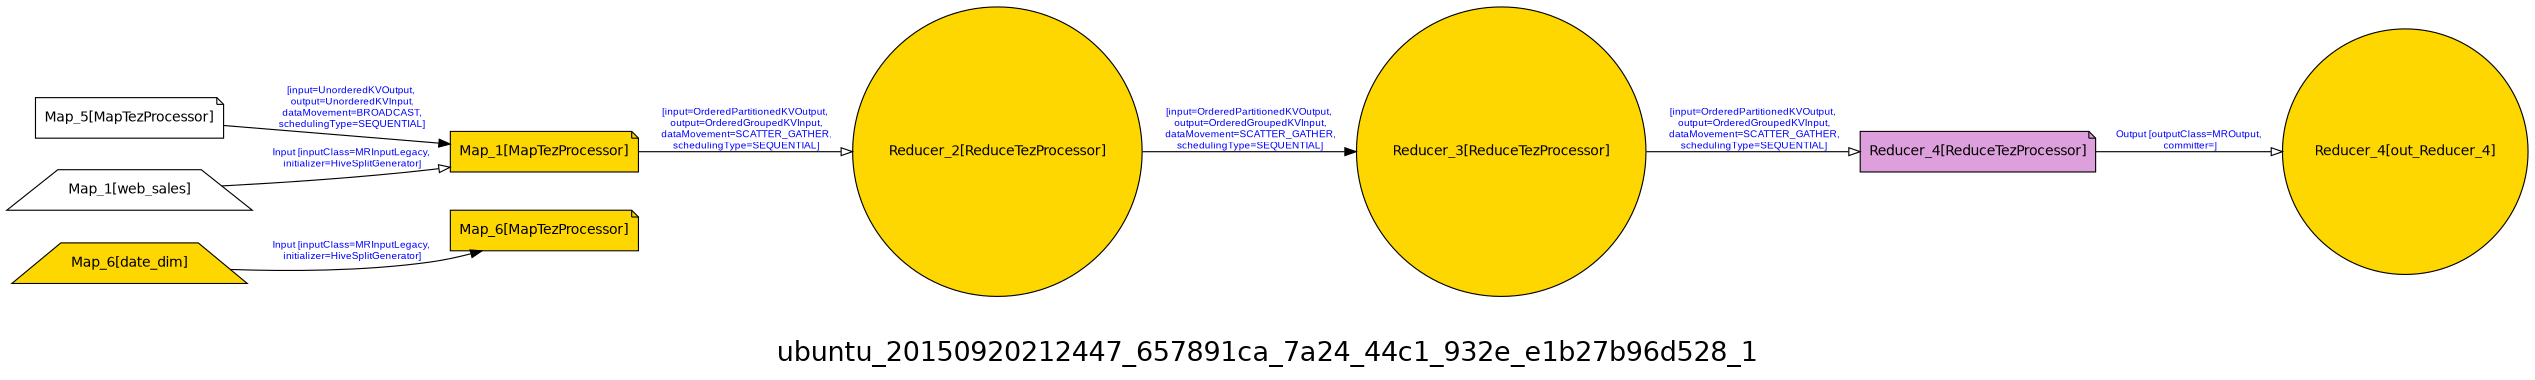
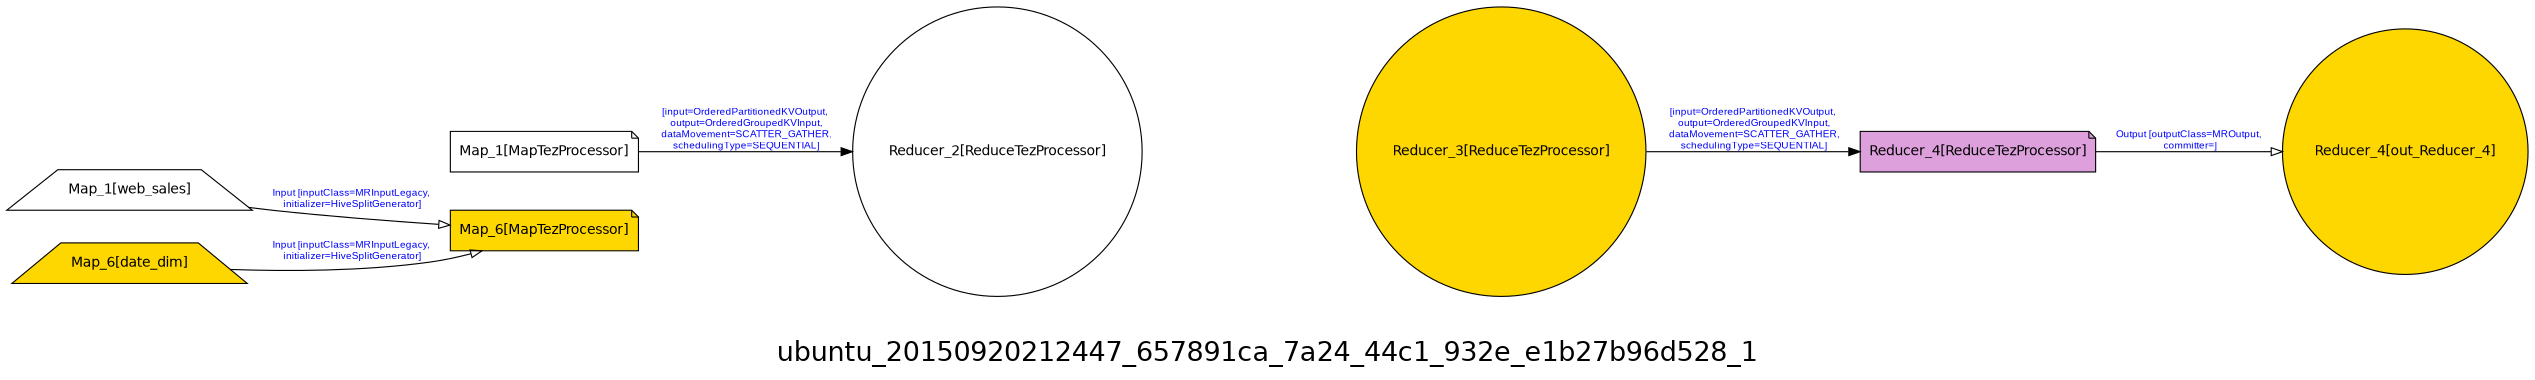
(130, 118) -> none
(544, 152) -> (544, 152)
(740, 152) -> (740, 152)
(997, 152) -> (997, 152)
(1244, 152) -> none
(1747, 152) -> (1747, 152)
(330, 179) -> (343, 217)
(351, 269) -> (351, 269)
